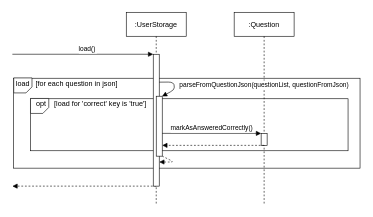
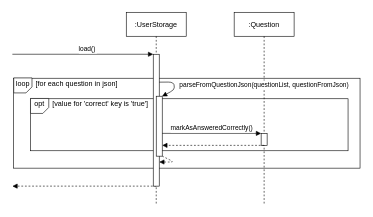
(67, 84) -> (67, 84)
(92, 104) -> (92, 104)
